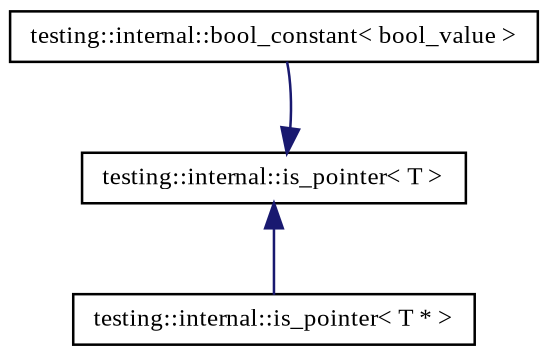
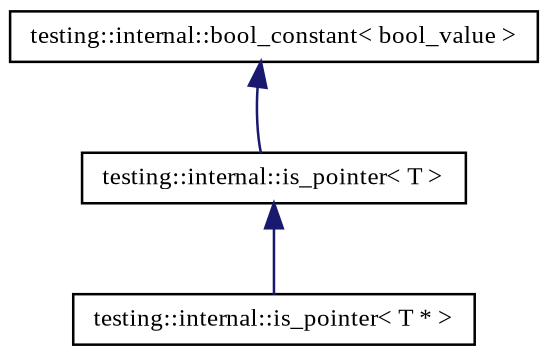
(291, 95) -> (257, 120)
